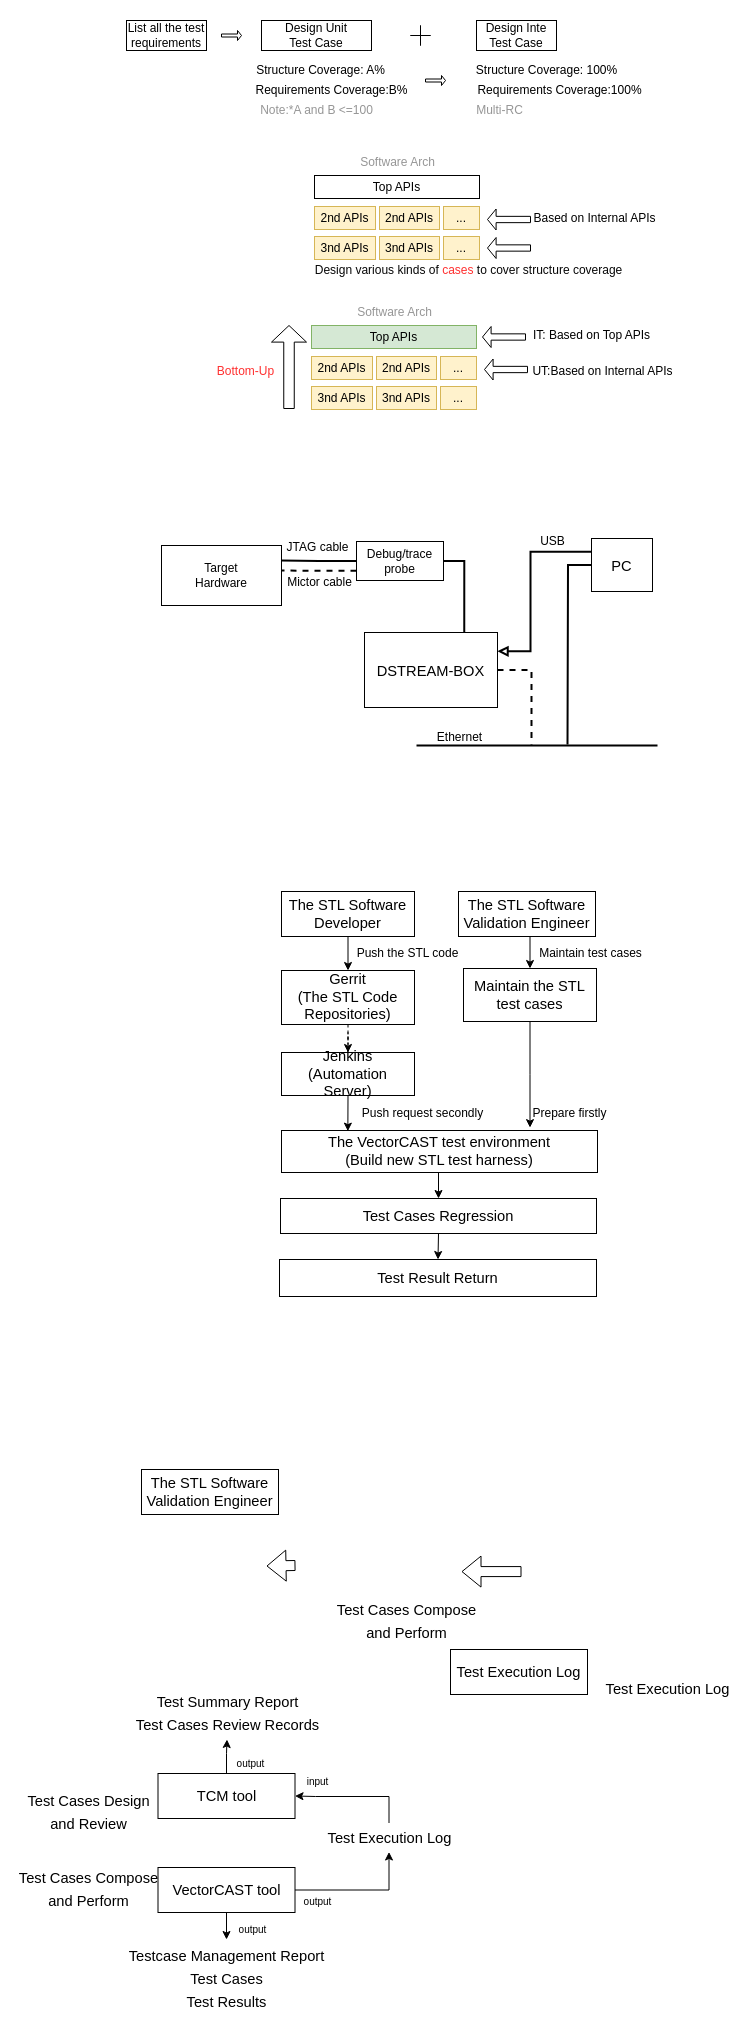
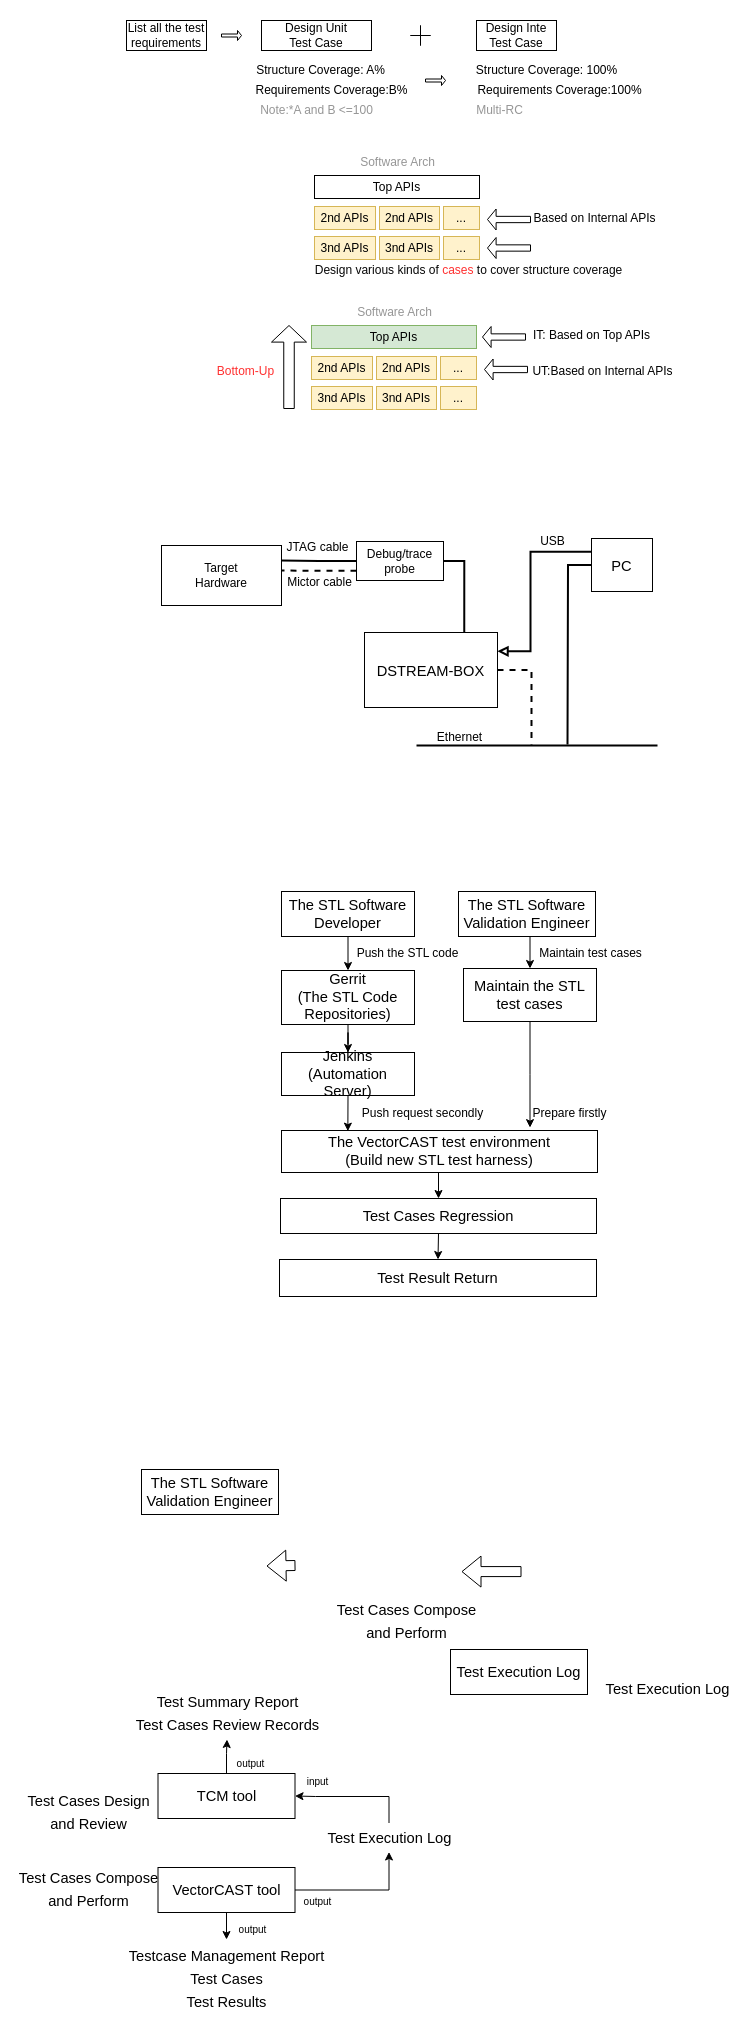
(348, 1043) -> (348, 1043)
